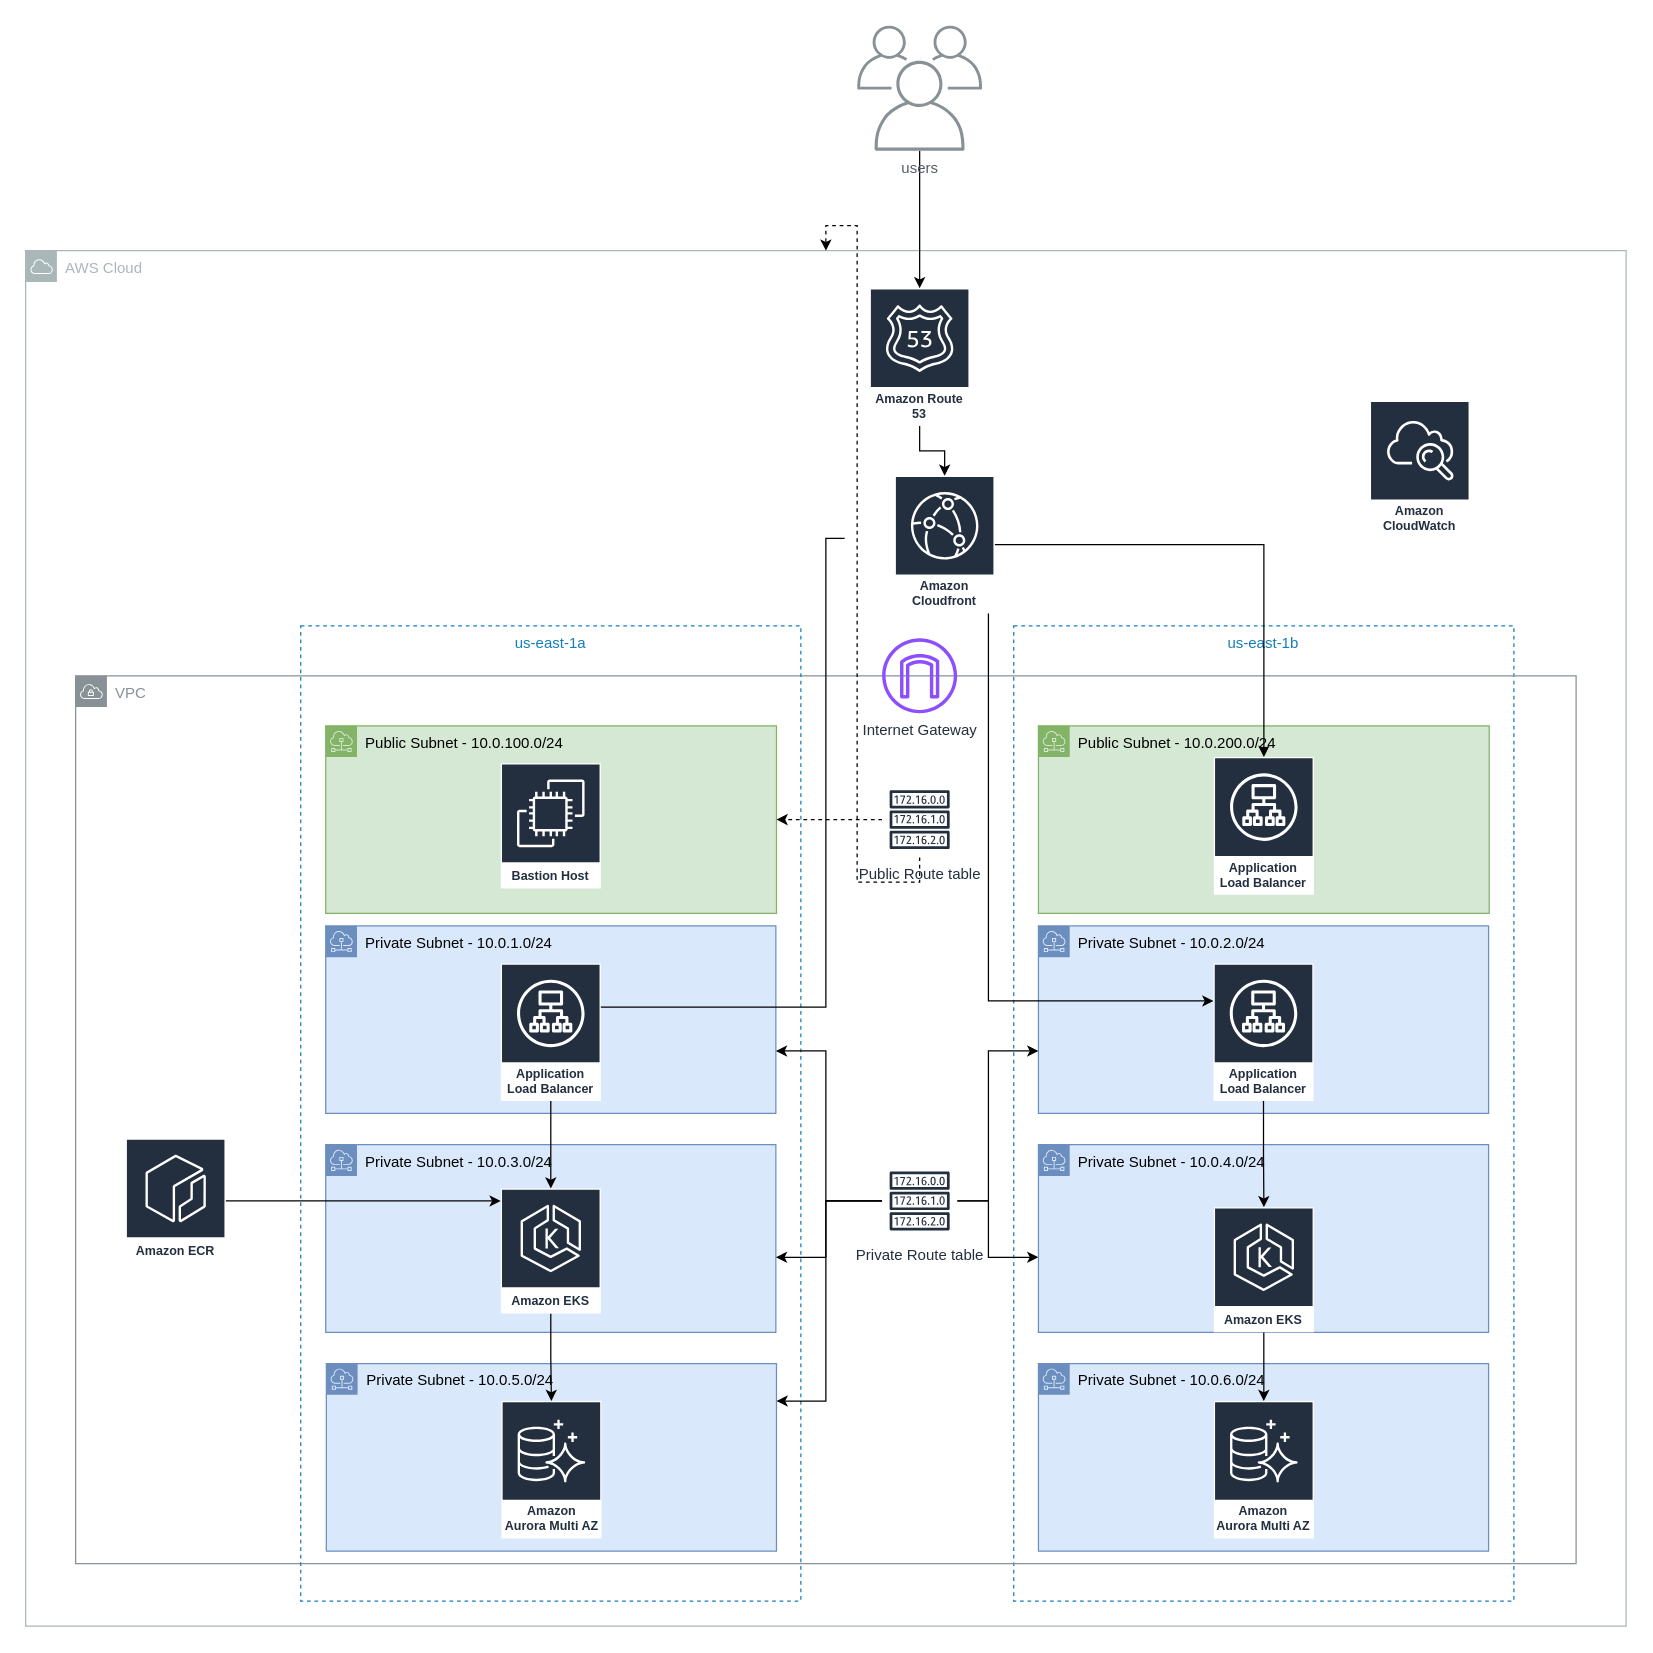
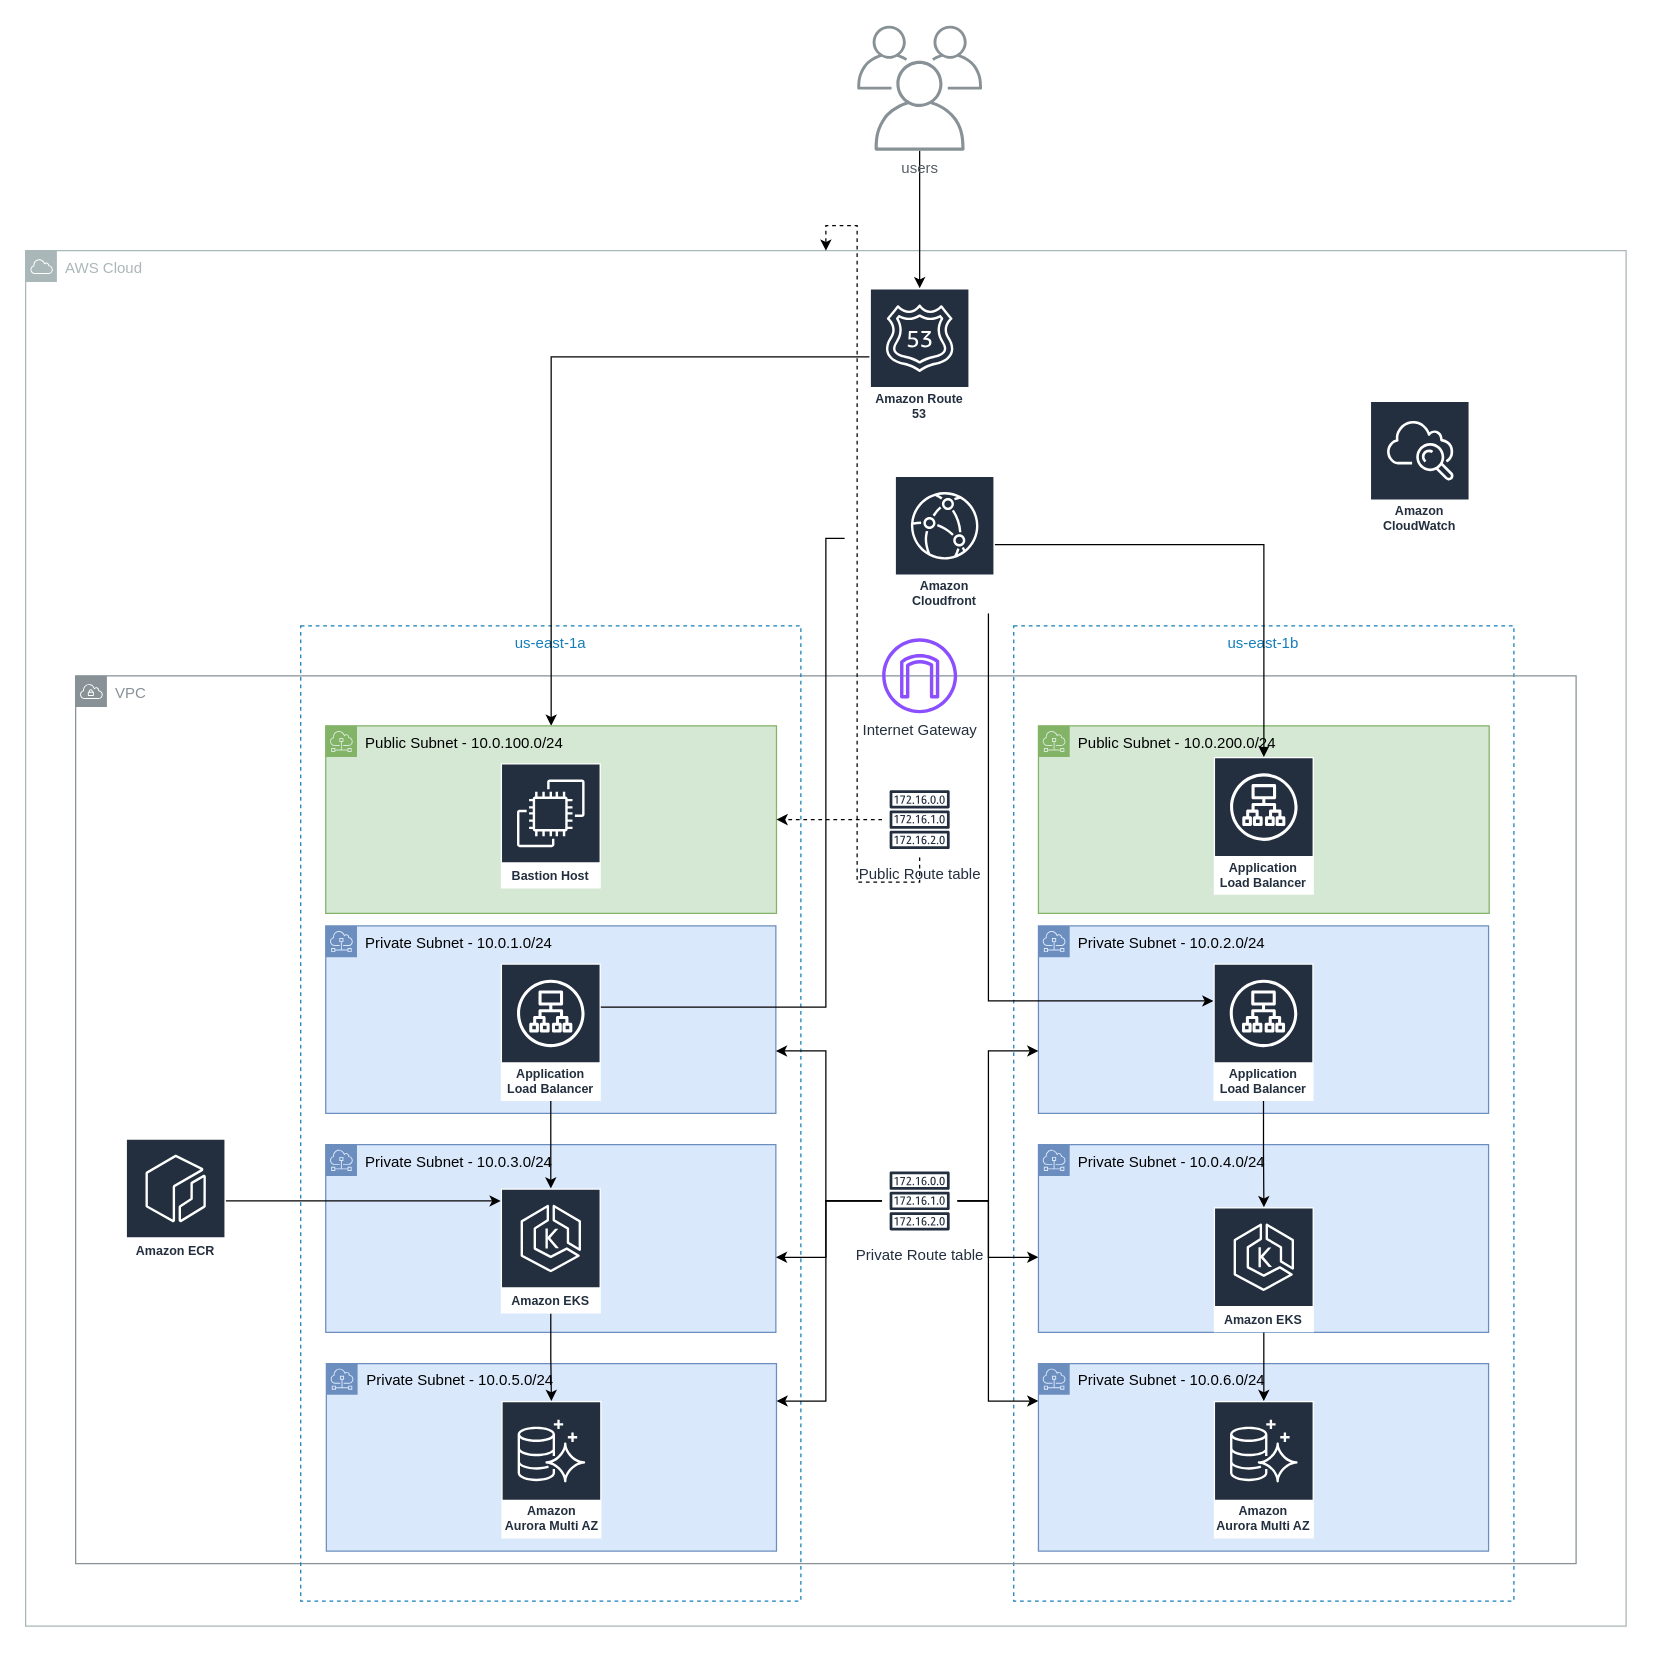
(927, 451) -> (551, 378)
none -> (988, 1351)
